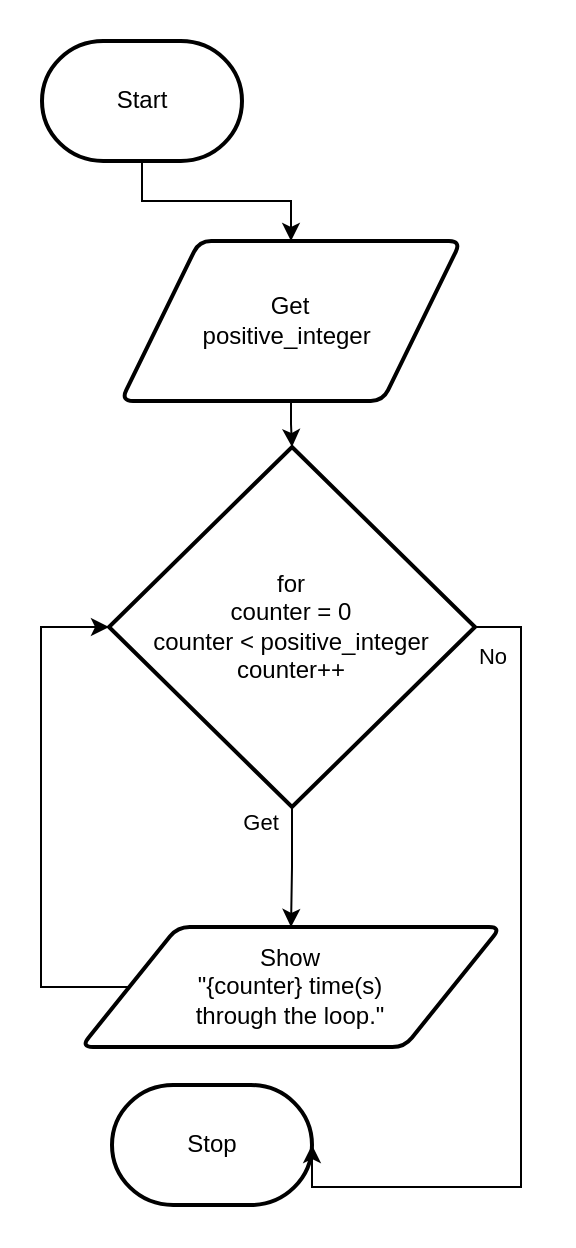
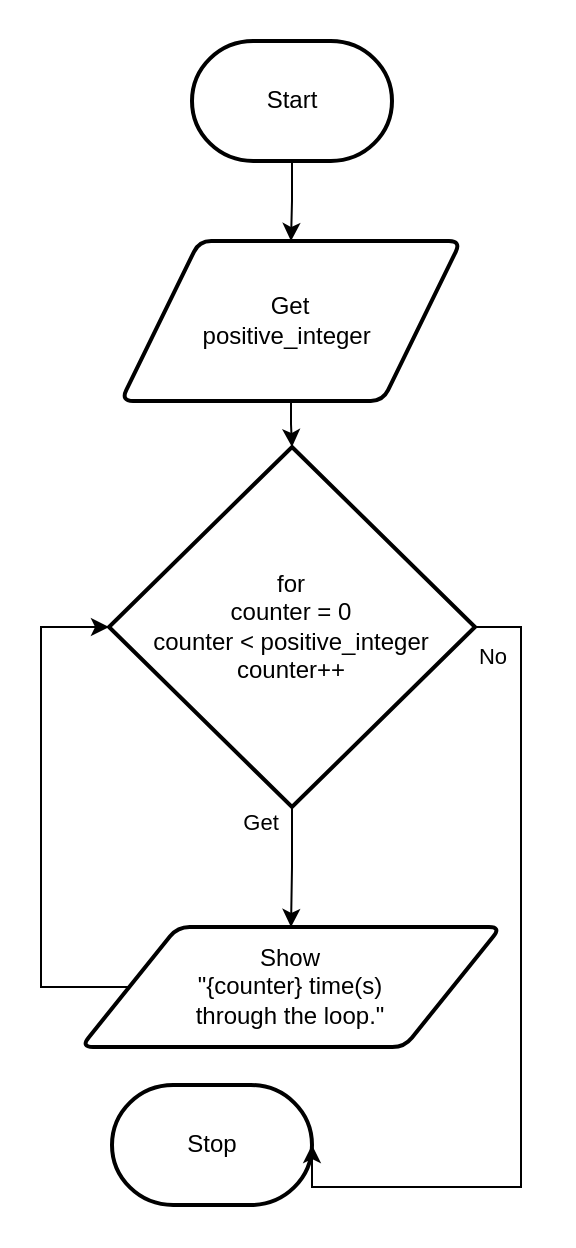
(142, 101) -> (292, 101)
